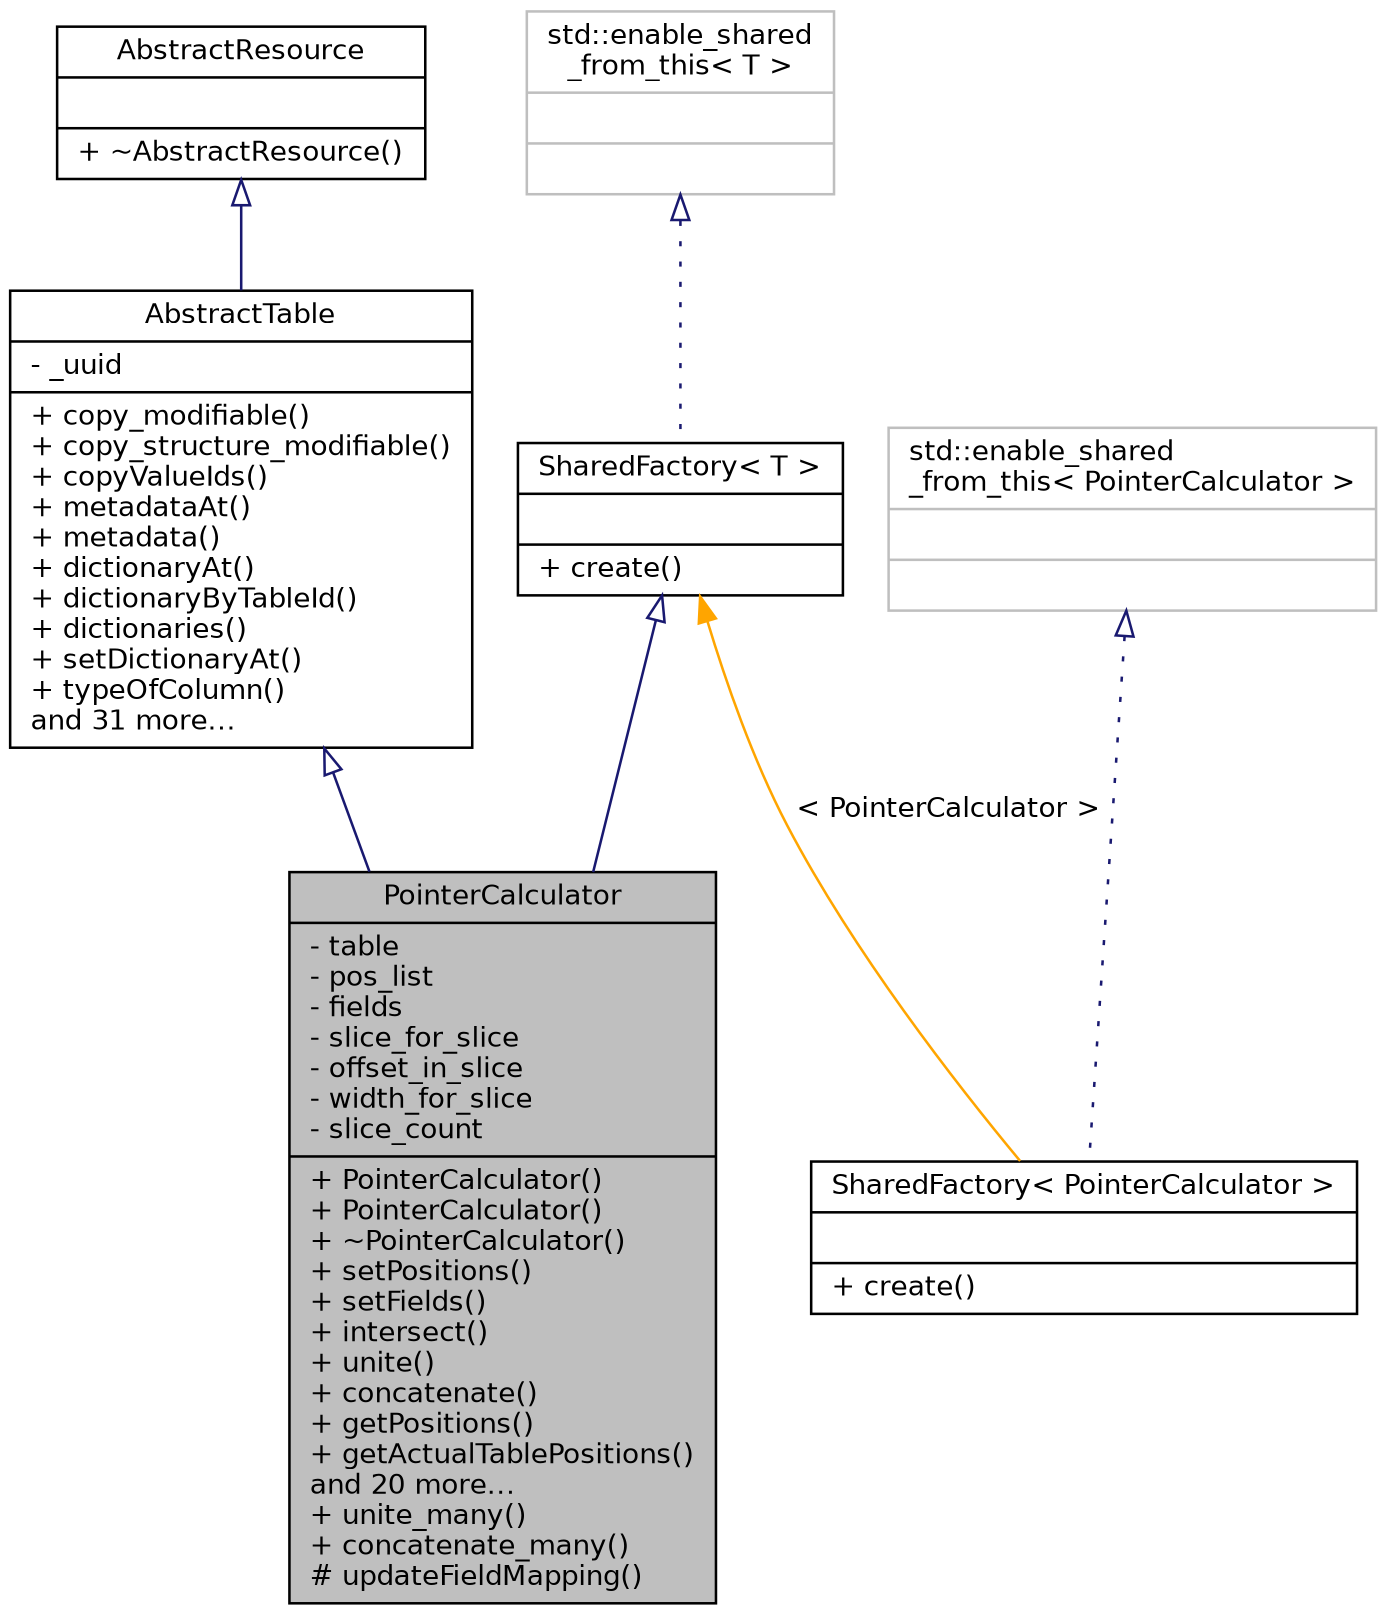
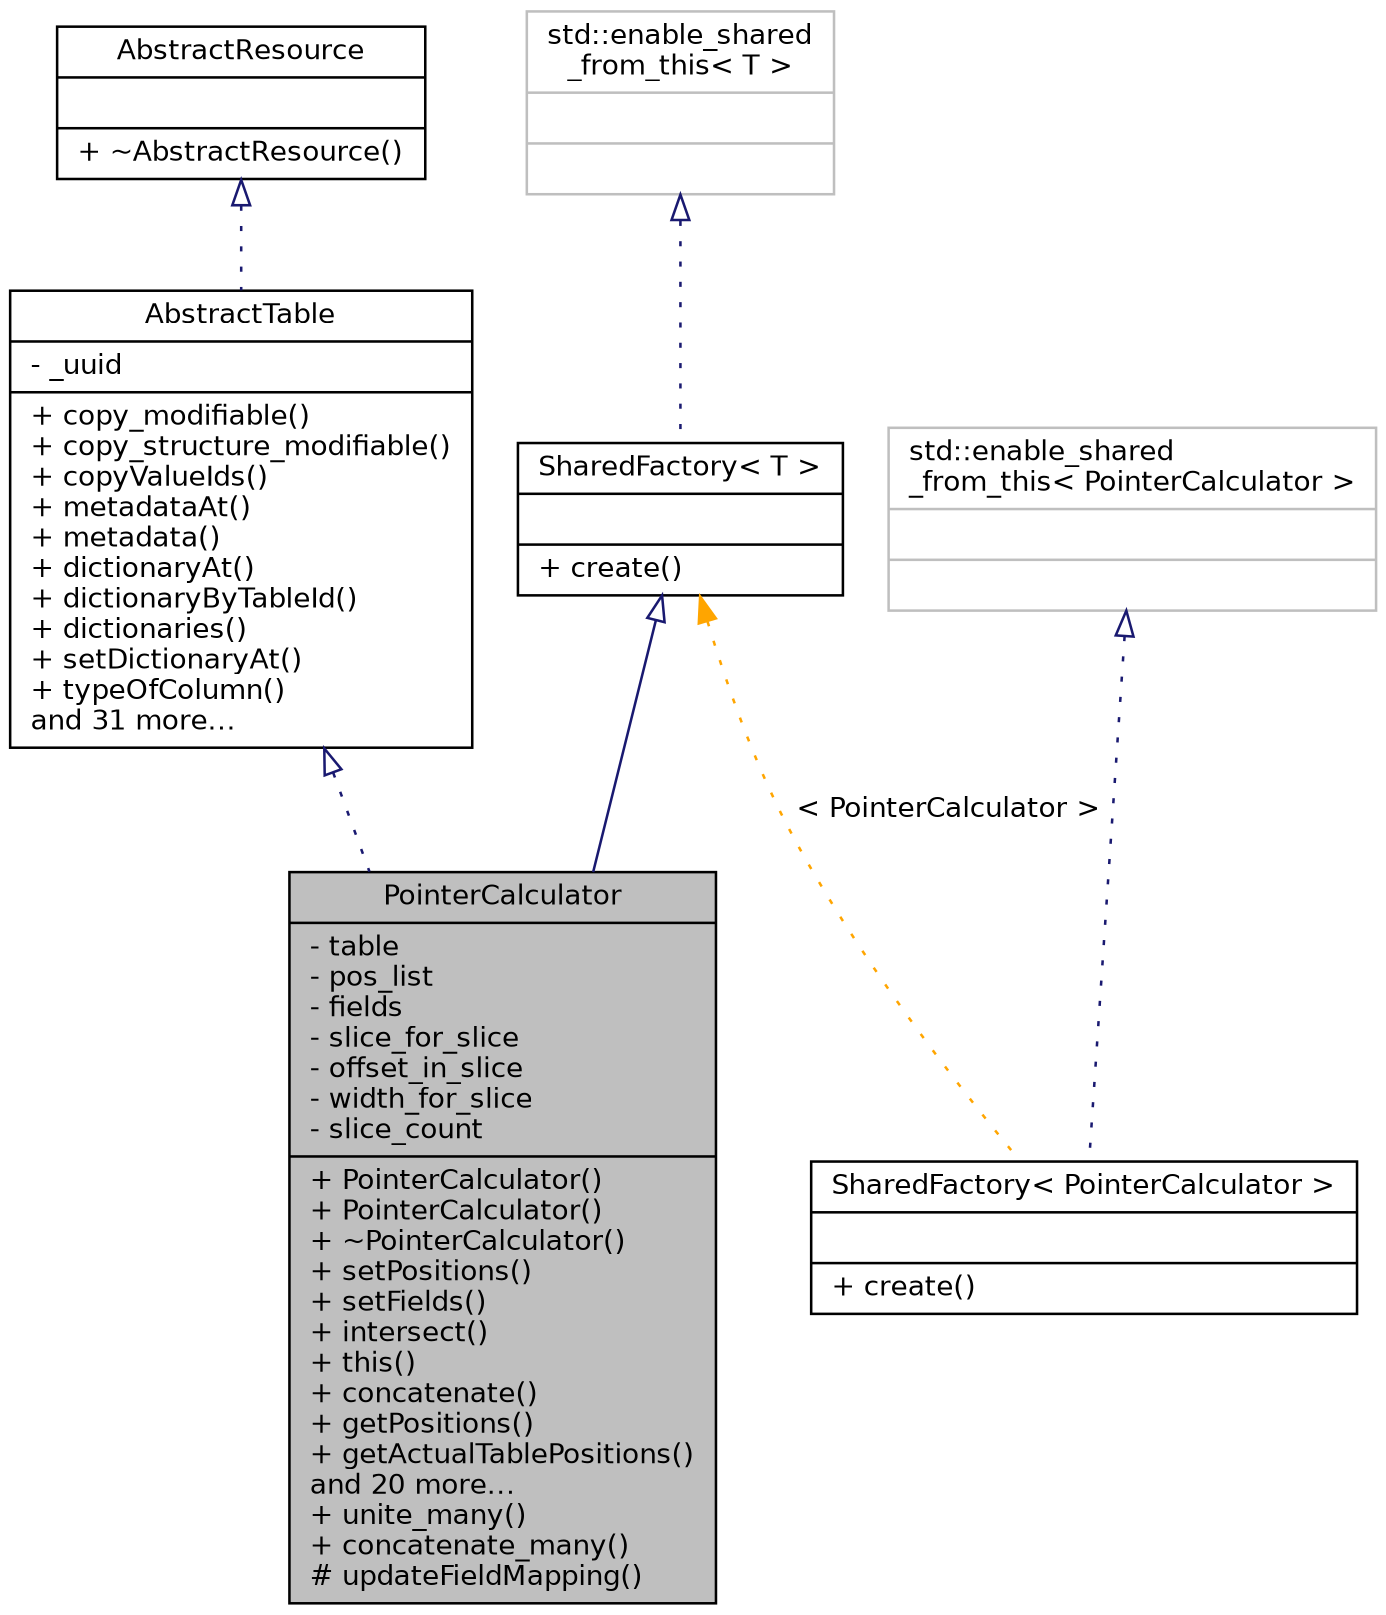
(241, 248) -> (241, 248)
(351, 822) -> (351, 822)
(835, 908) -> (835, 908)
(373, 1363) -> (364, 1363)
